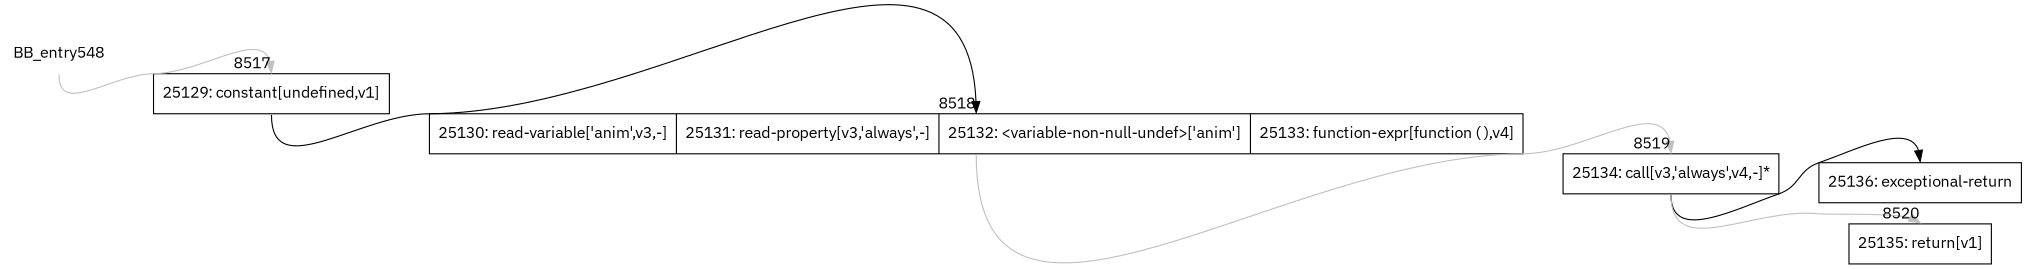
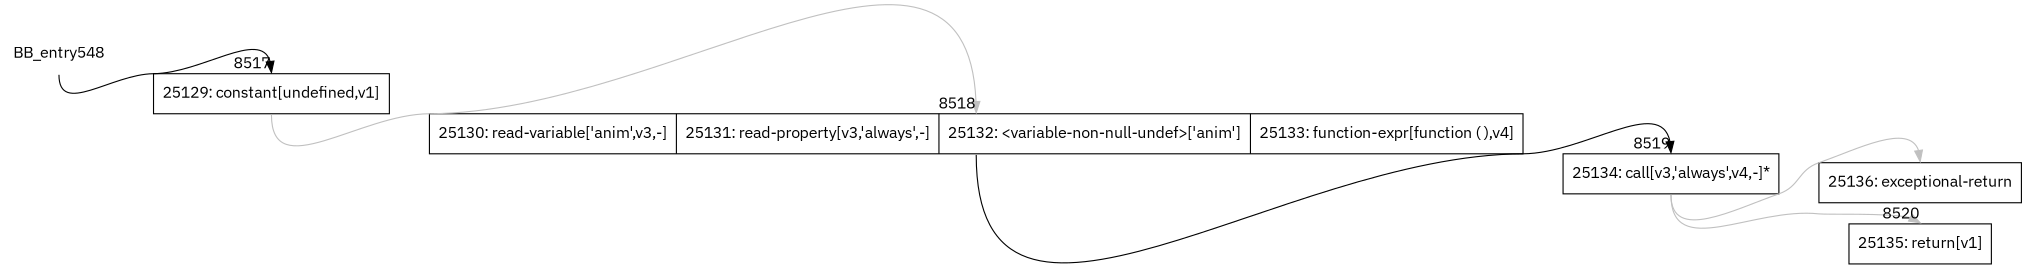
(643, 70) -> (643, 70)
(161, 73) -> (161, 73)
(1793, 185) -> (1793, 185)
(1293, 202) -> (1293, 202)
